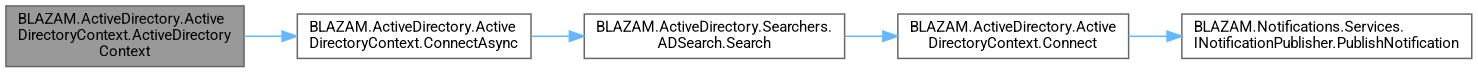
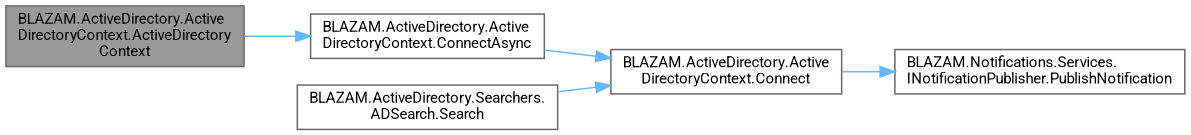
(550, 36) -> (570, 53)
